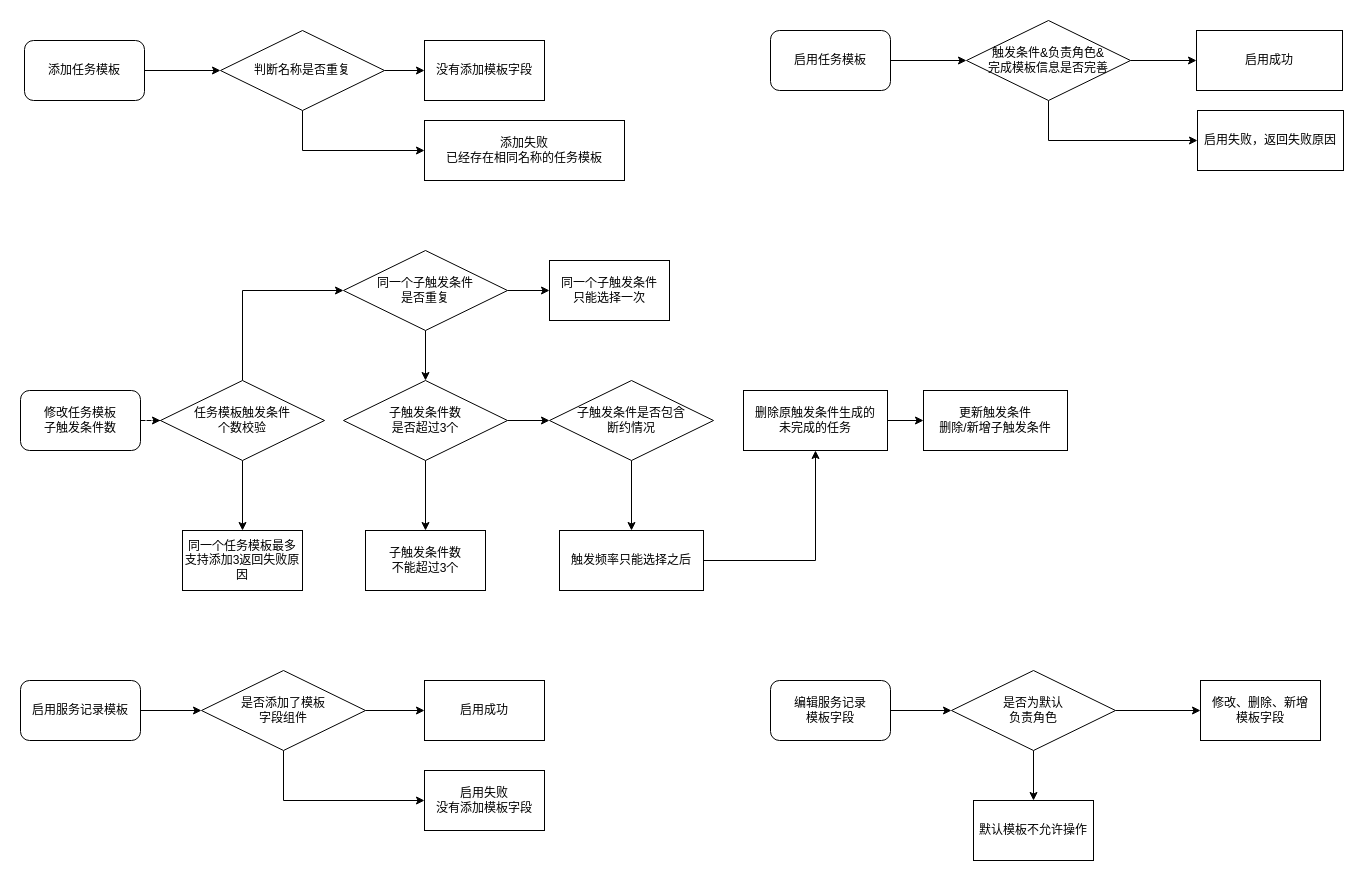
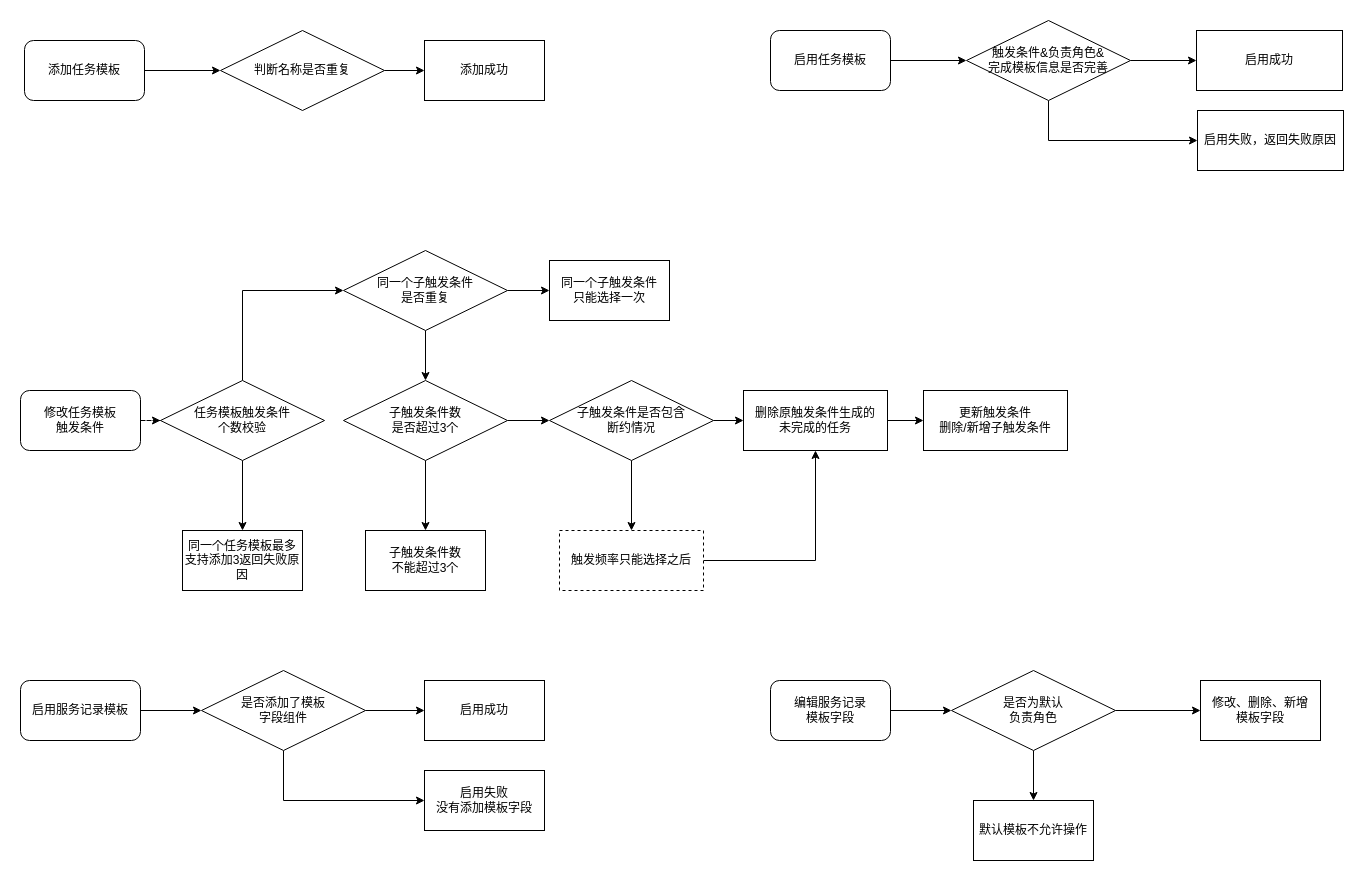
(485, 71) -> (485, 71)
(340, 151) -> none
(525, 151) -> none
(81, 421) -> (81, 421)
none -> (733, 421)
(632, 561) -> (632, 561)
